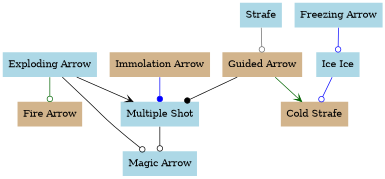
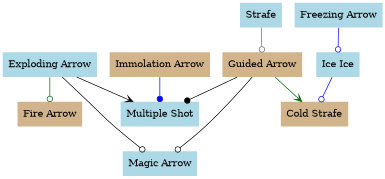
(160, 136) -> (218, 114)
